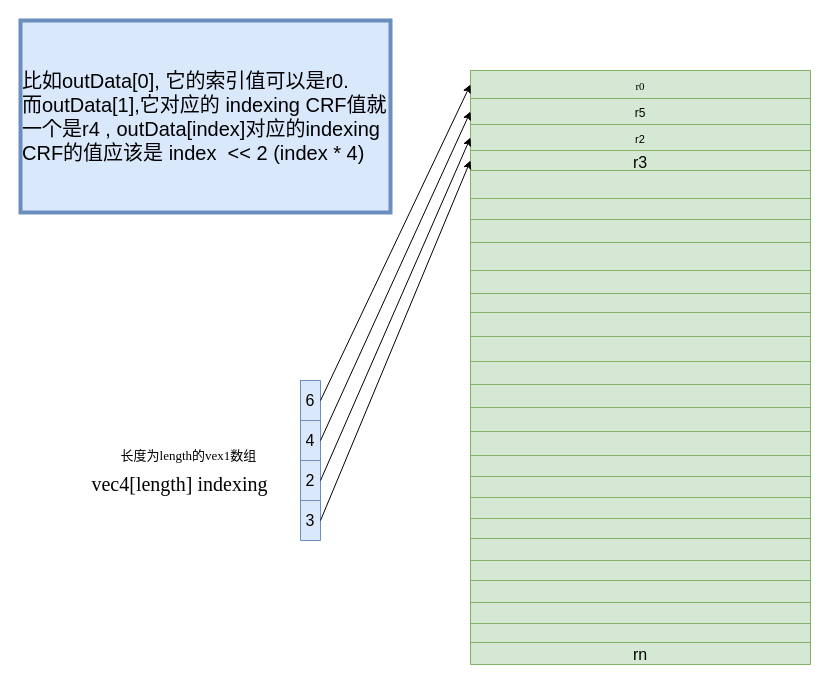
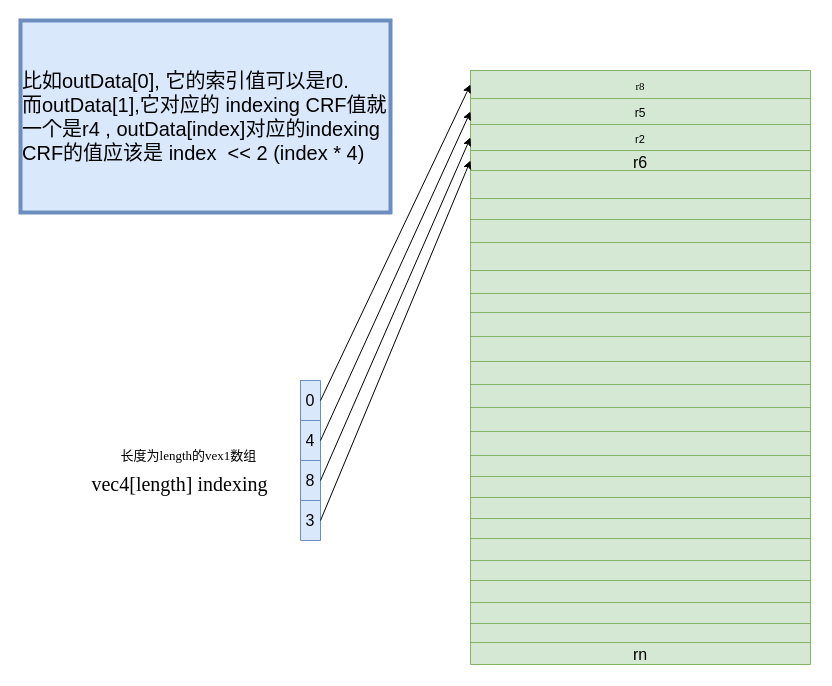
(641, 85) -> (641, 85)
(641, 161) -> (641, 161)
(311, 401) -> (311, 401)
(311, 481) -> (311, 481)
